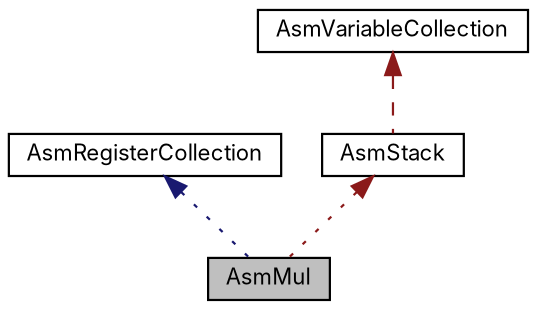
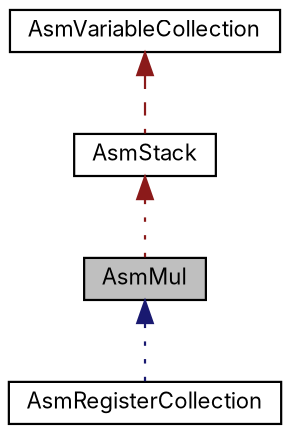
(215, 225) -> (145, 352)
